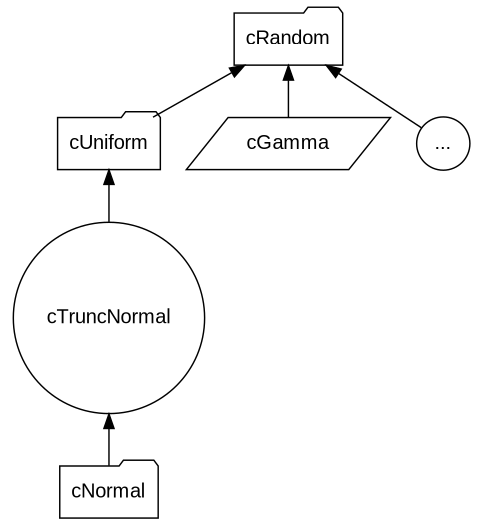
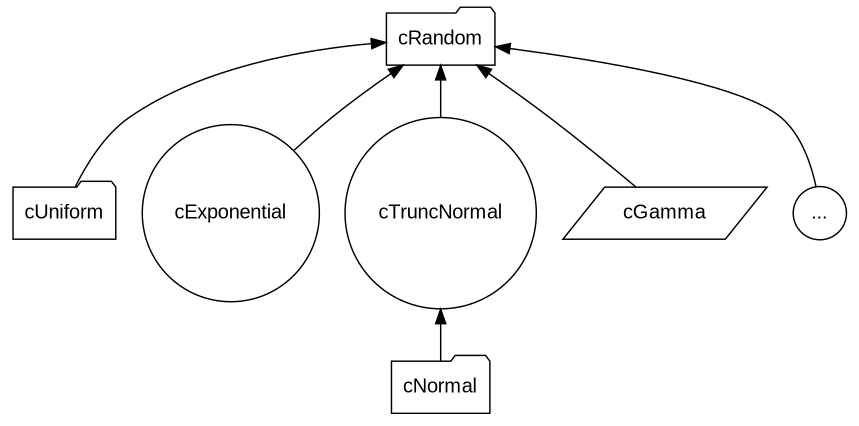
(109, 203) -> (441, 99)
none -> (231, 213)
